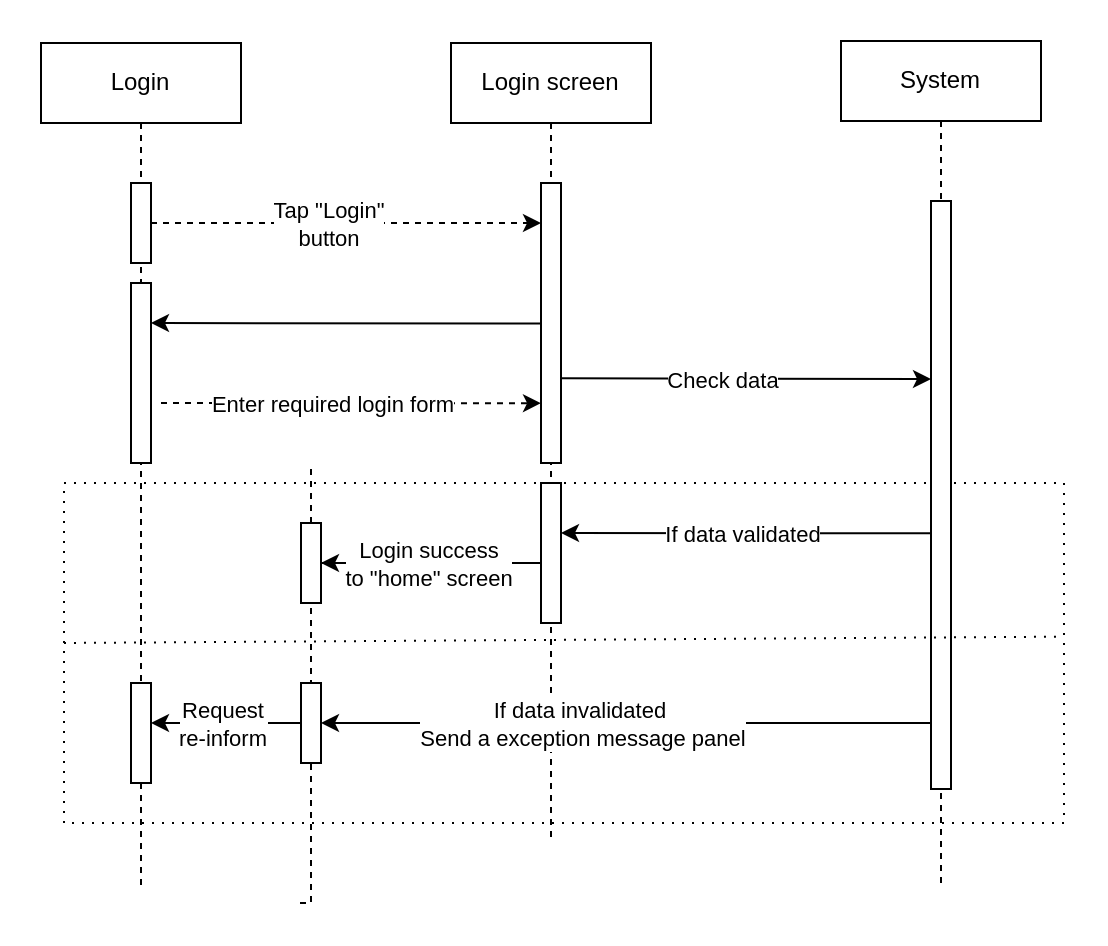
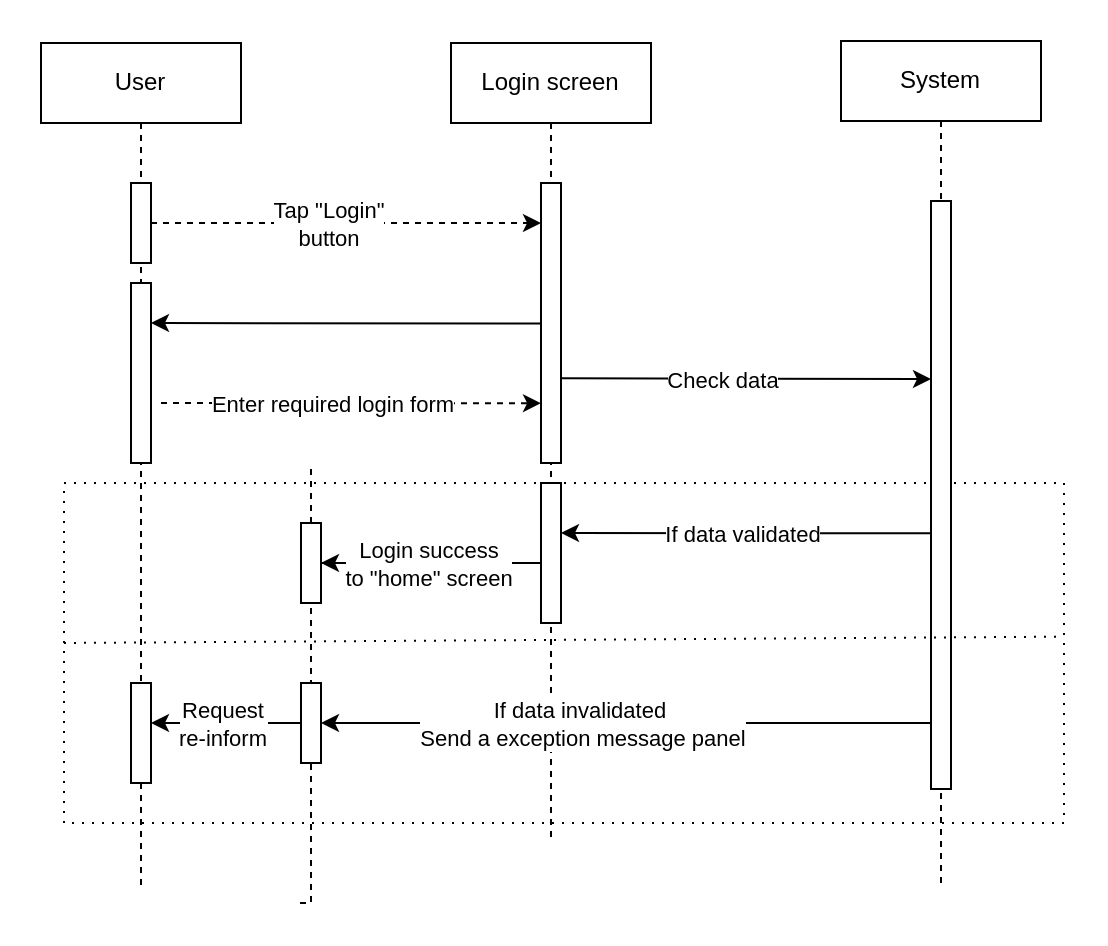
(141, 83) -> (141, 83)
